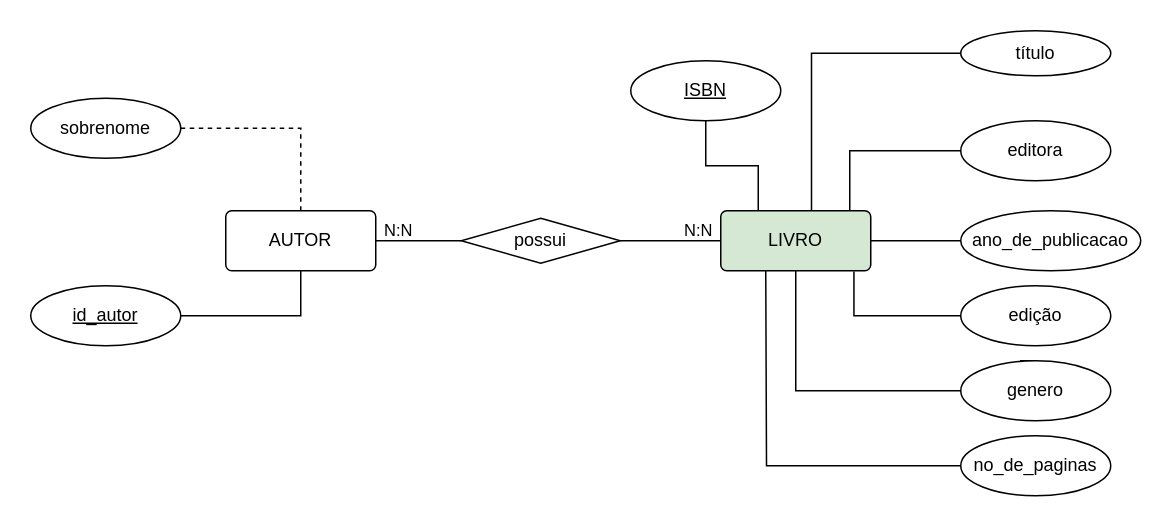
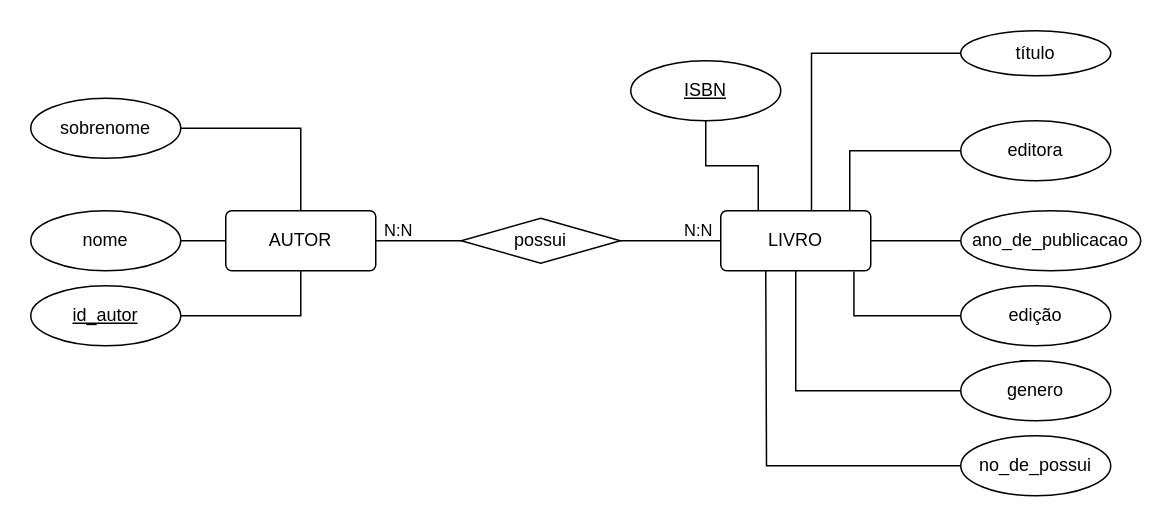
(281, 128) -> (281, 128)
none -> (106, 241)
none -> (204, 241)
(796, 241) -> (796, 241)
(1036, 466) -> (1036, 466)
